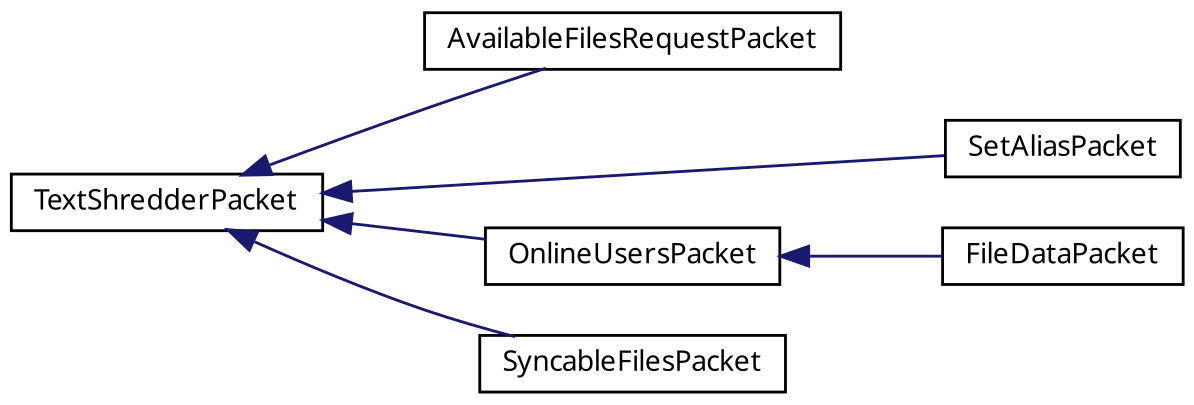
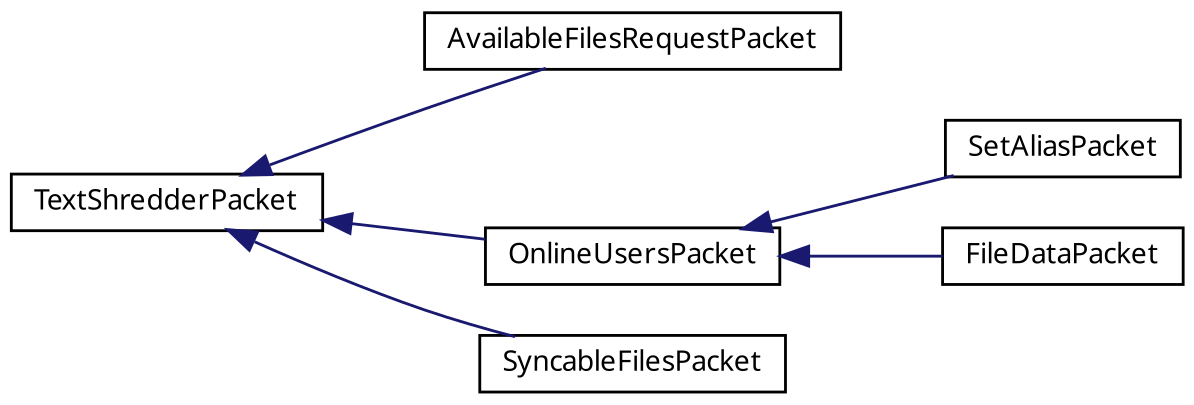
(648, 173) -> (862, 199)
